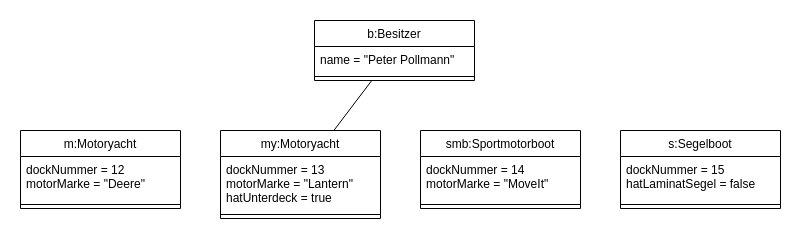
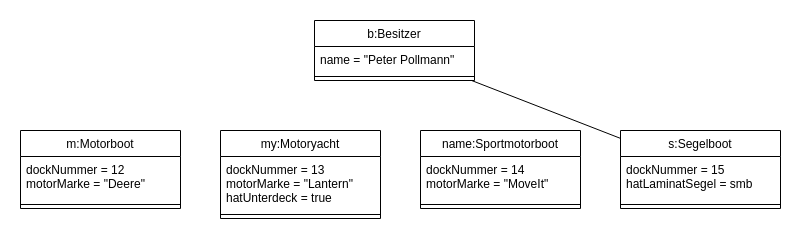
(352, 106) -> none
none -> (547, 110)
(100, 144) -> (100, 144)
(500, 144) -> (500, 144)
(673, 170) -> (673, 170)
